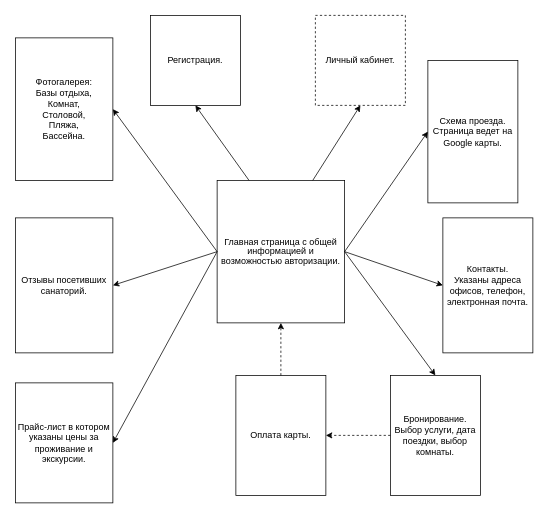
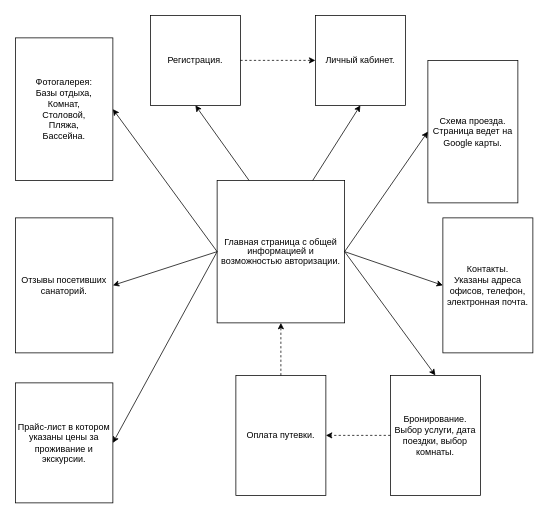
none -> (275, 60)
(360, 60) -> (360, 60)
(281, 435) -> (281, 435)
